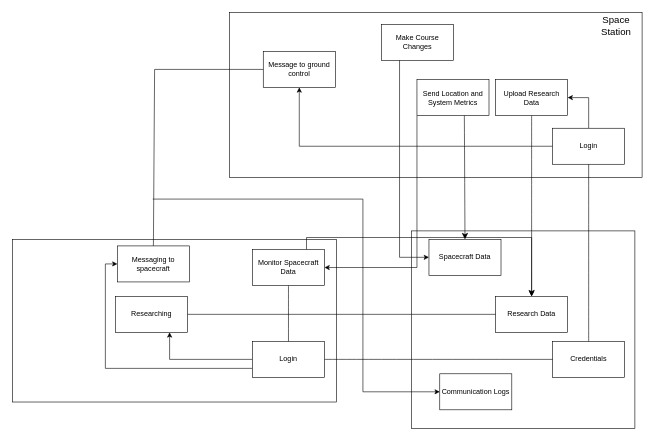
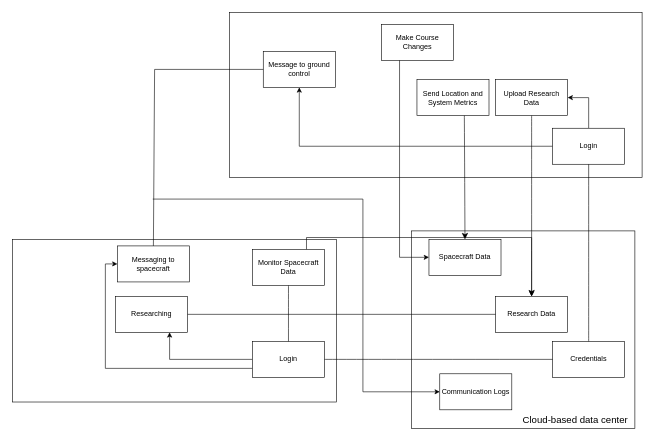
(616, 26) -> none
(373, 267) -> none
none -> (575, 420)
